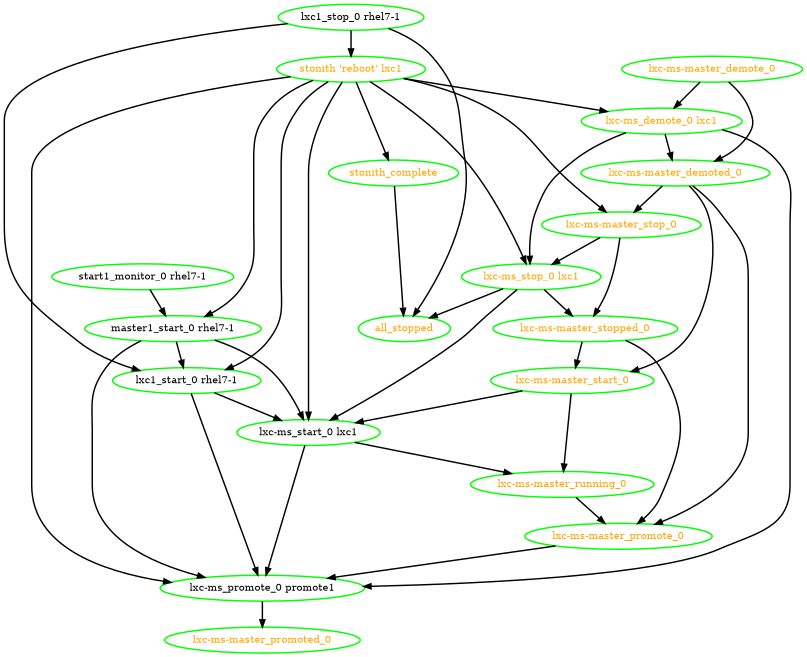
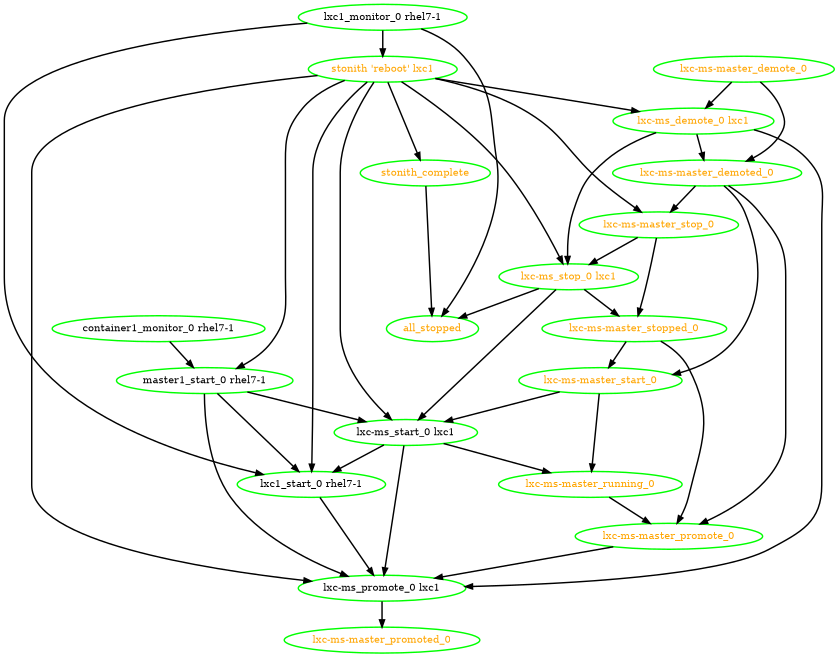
(351, 17) -> (383, 17)
(143, 277) -> (159, 329)
(244, 405) -> (362, 457)
(262, 588) -> (382, 588)
